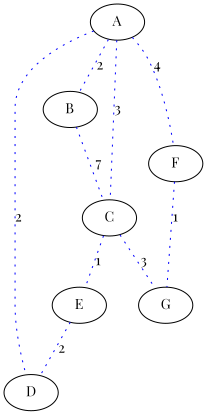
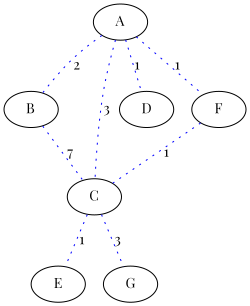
(157, 66) -> (178, 66)
(19, 218) -> (138, 66)
(171, 234) -> (157, 153)
(55, 349) -> none
